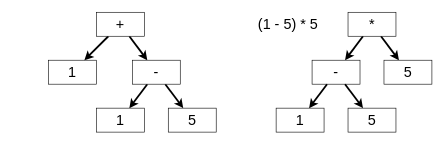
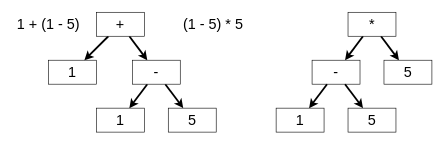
none -> (48, 24)
(288, 24) -> (213, 24)
